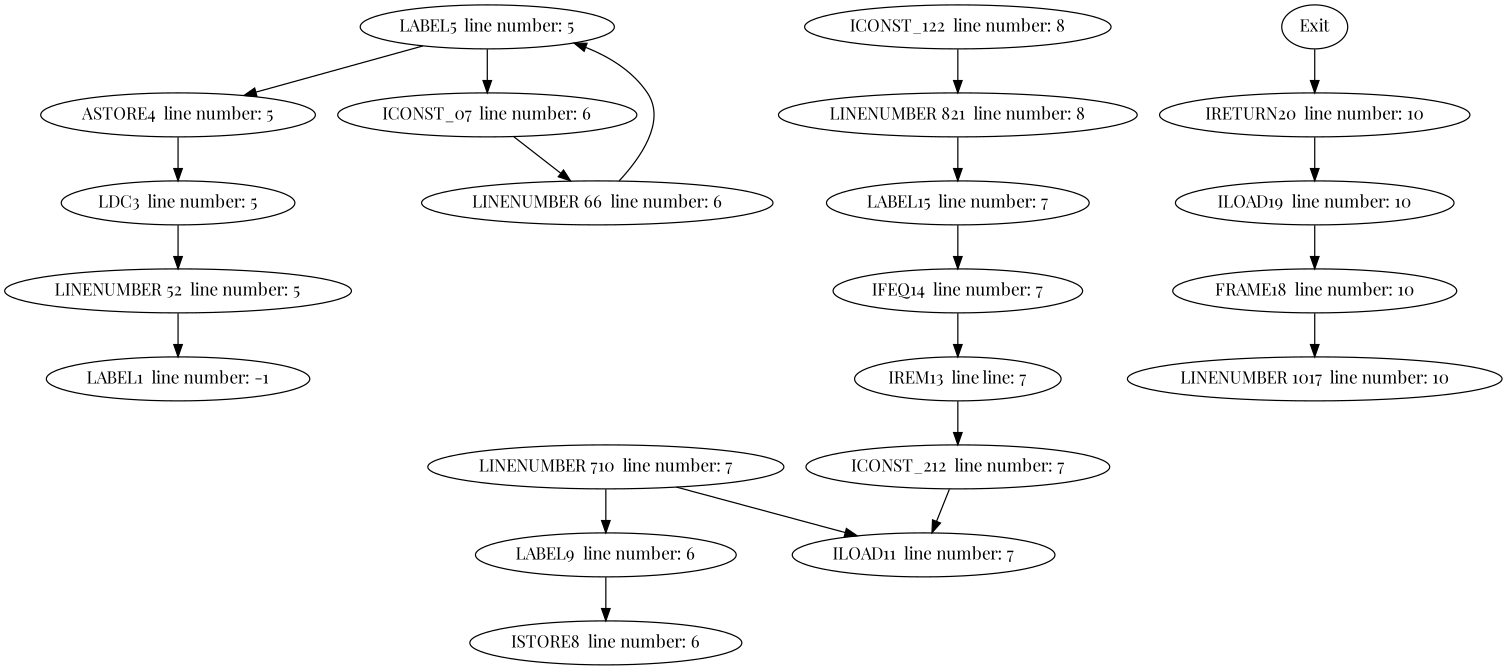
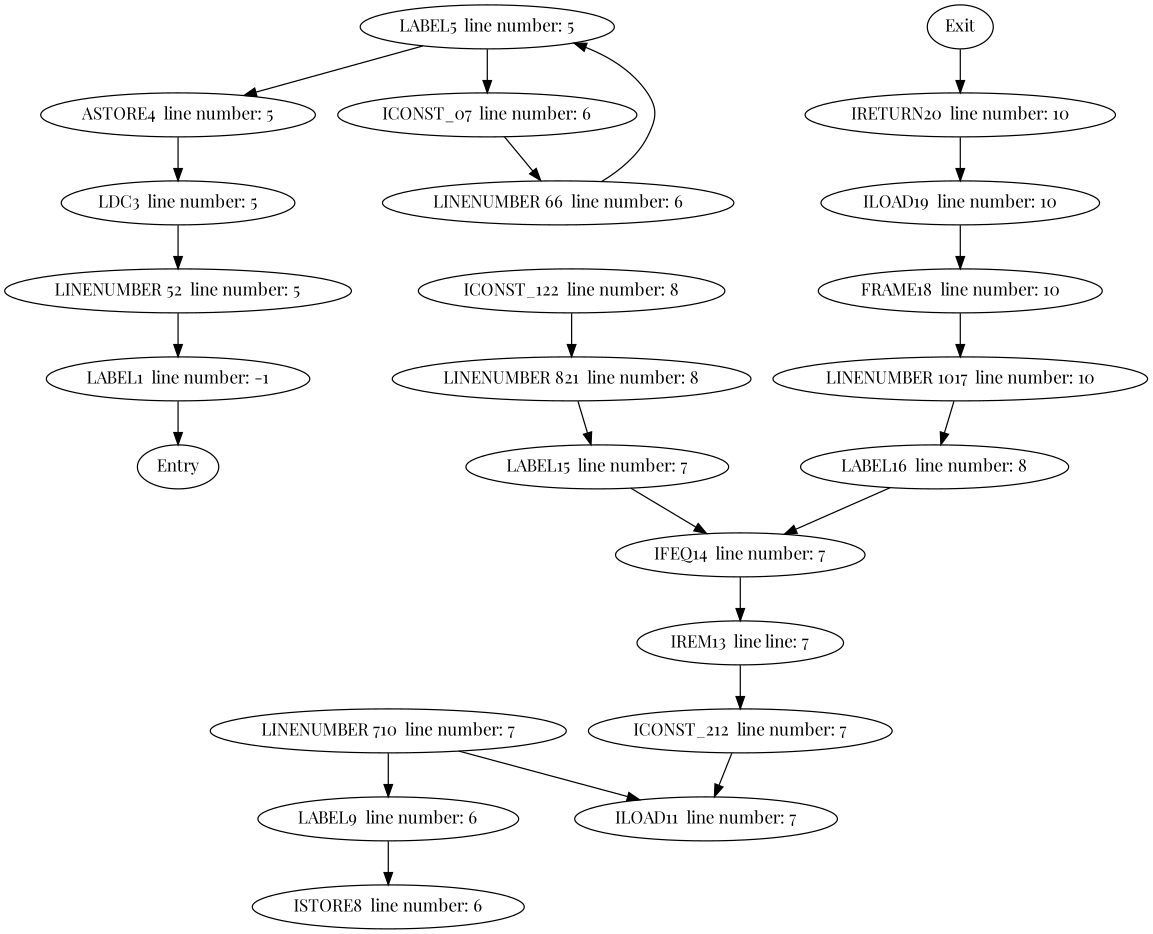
none -> (178, 467)
none -> (935, 467)
